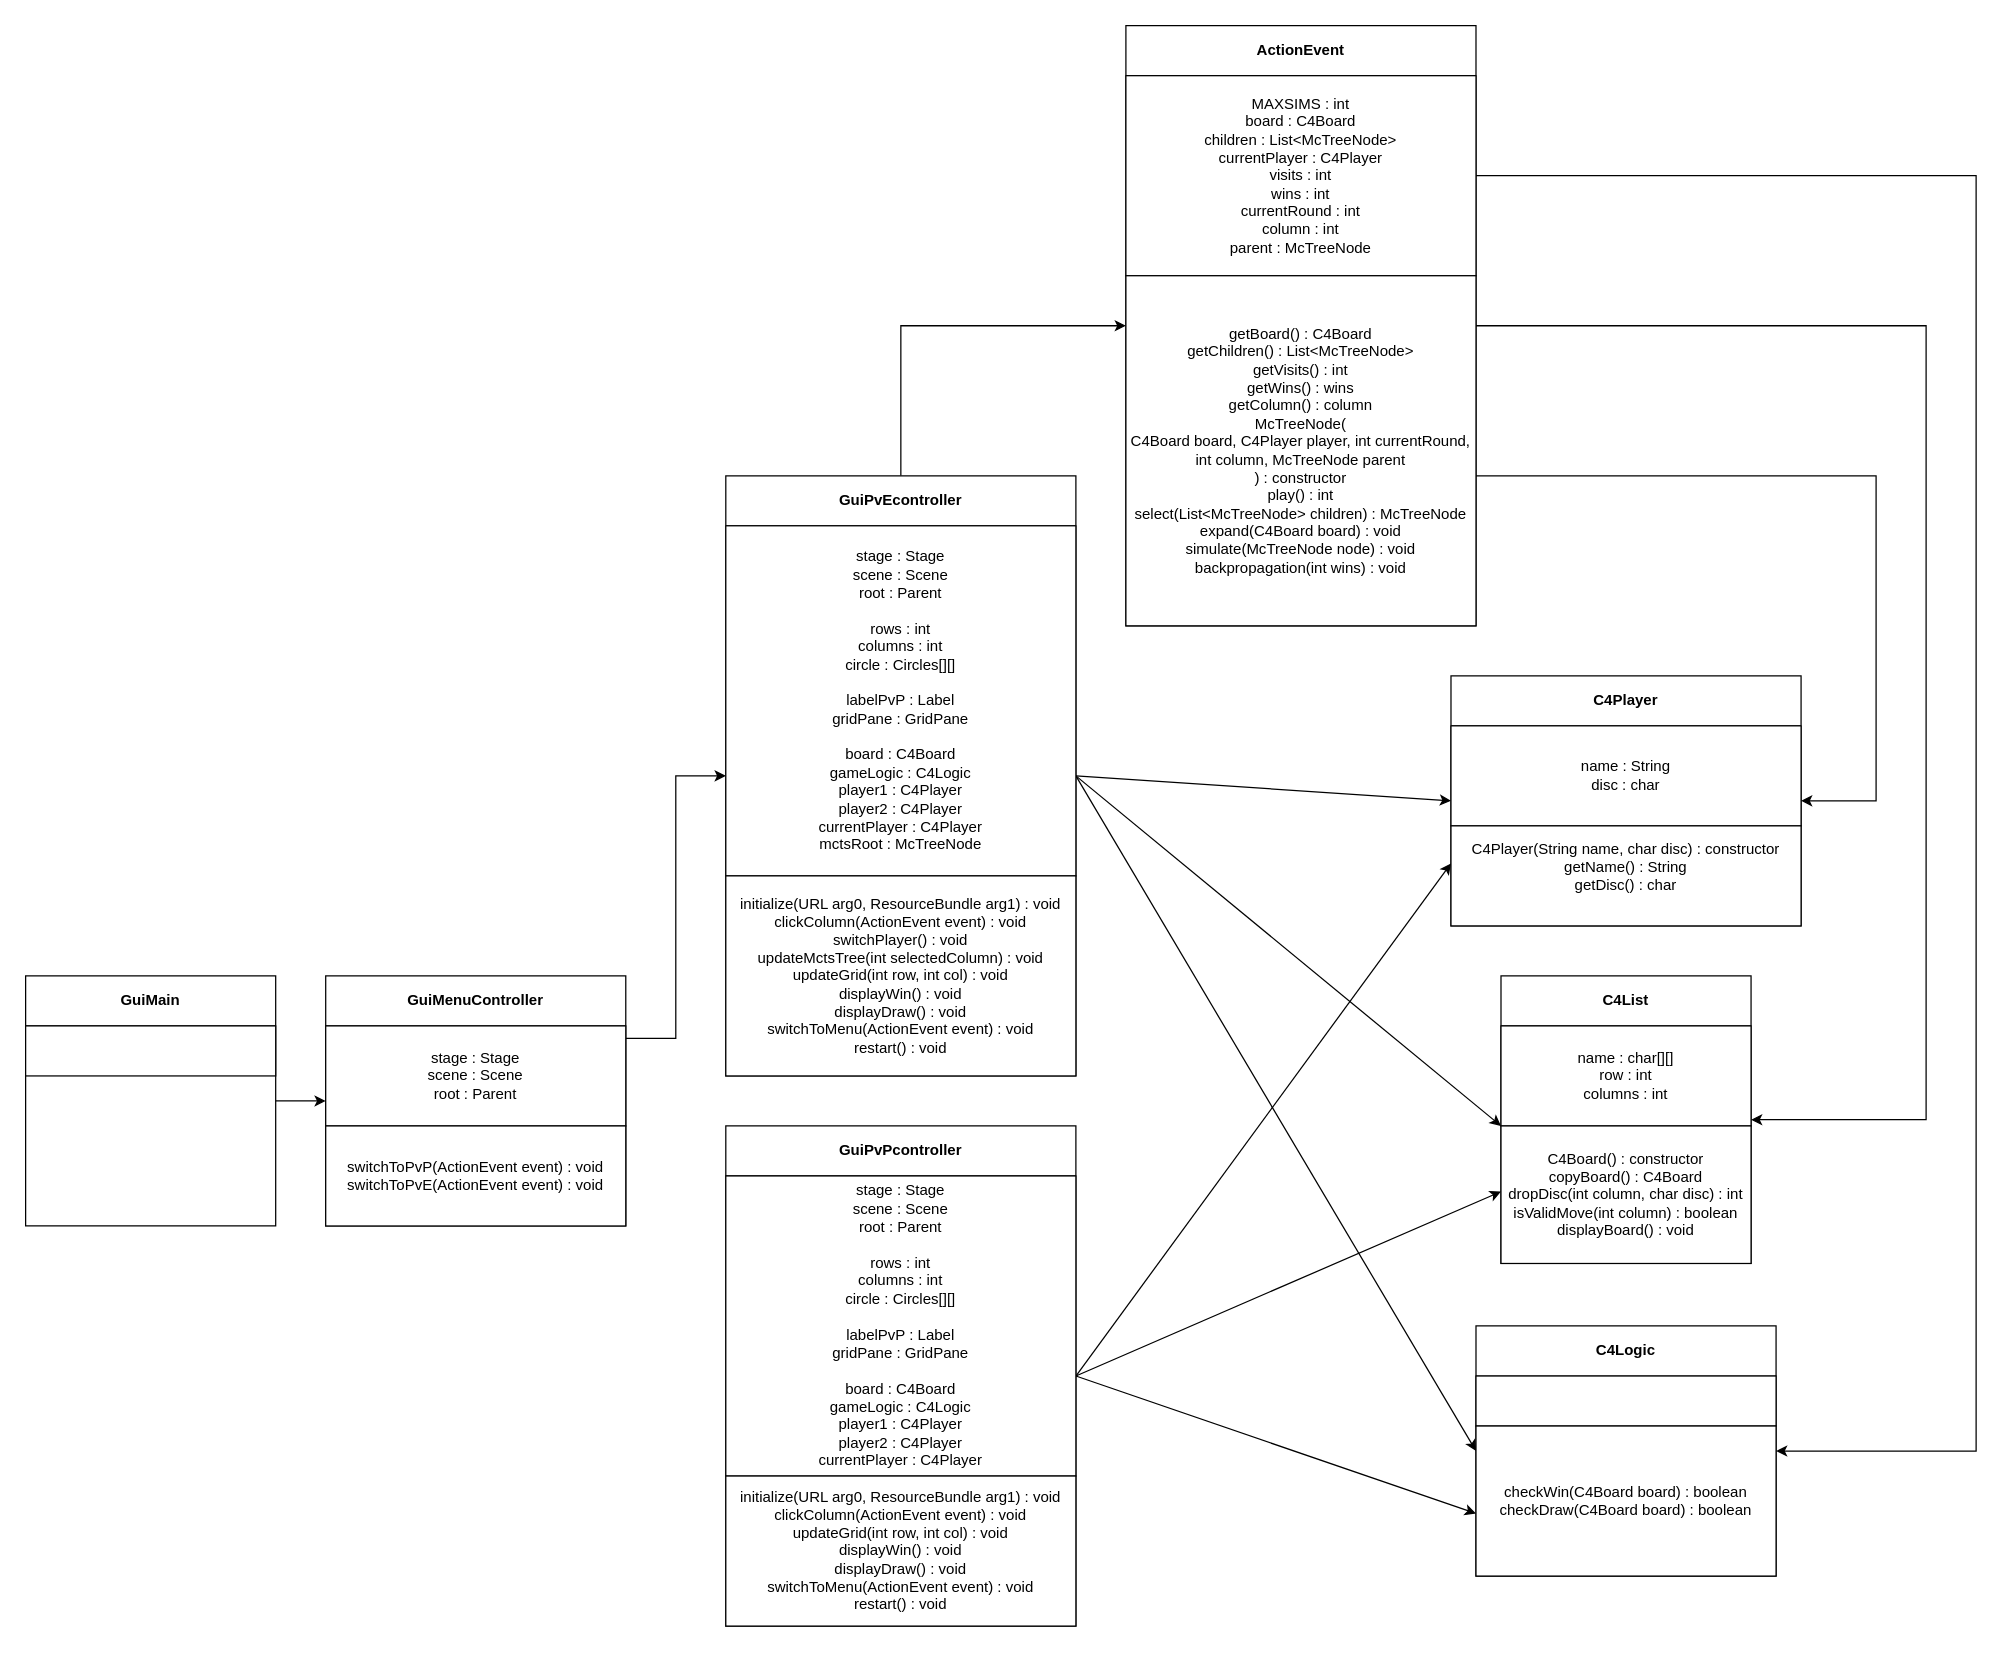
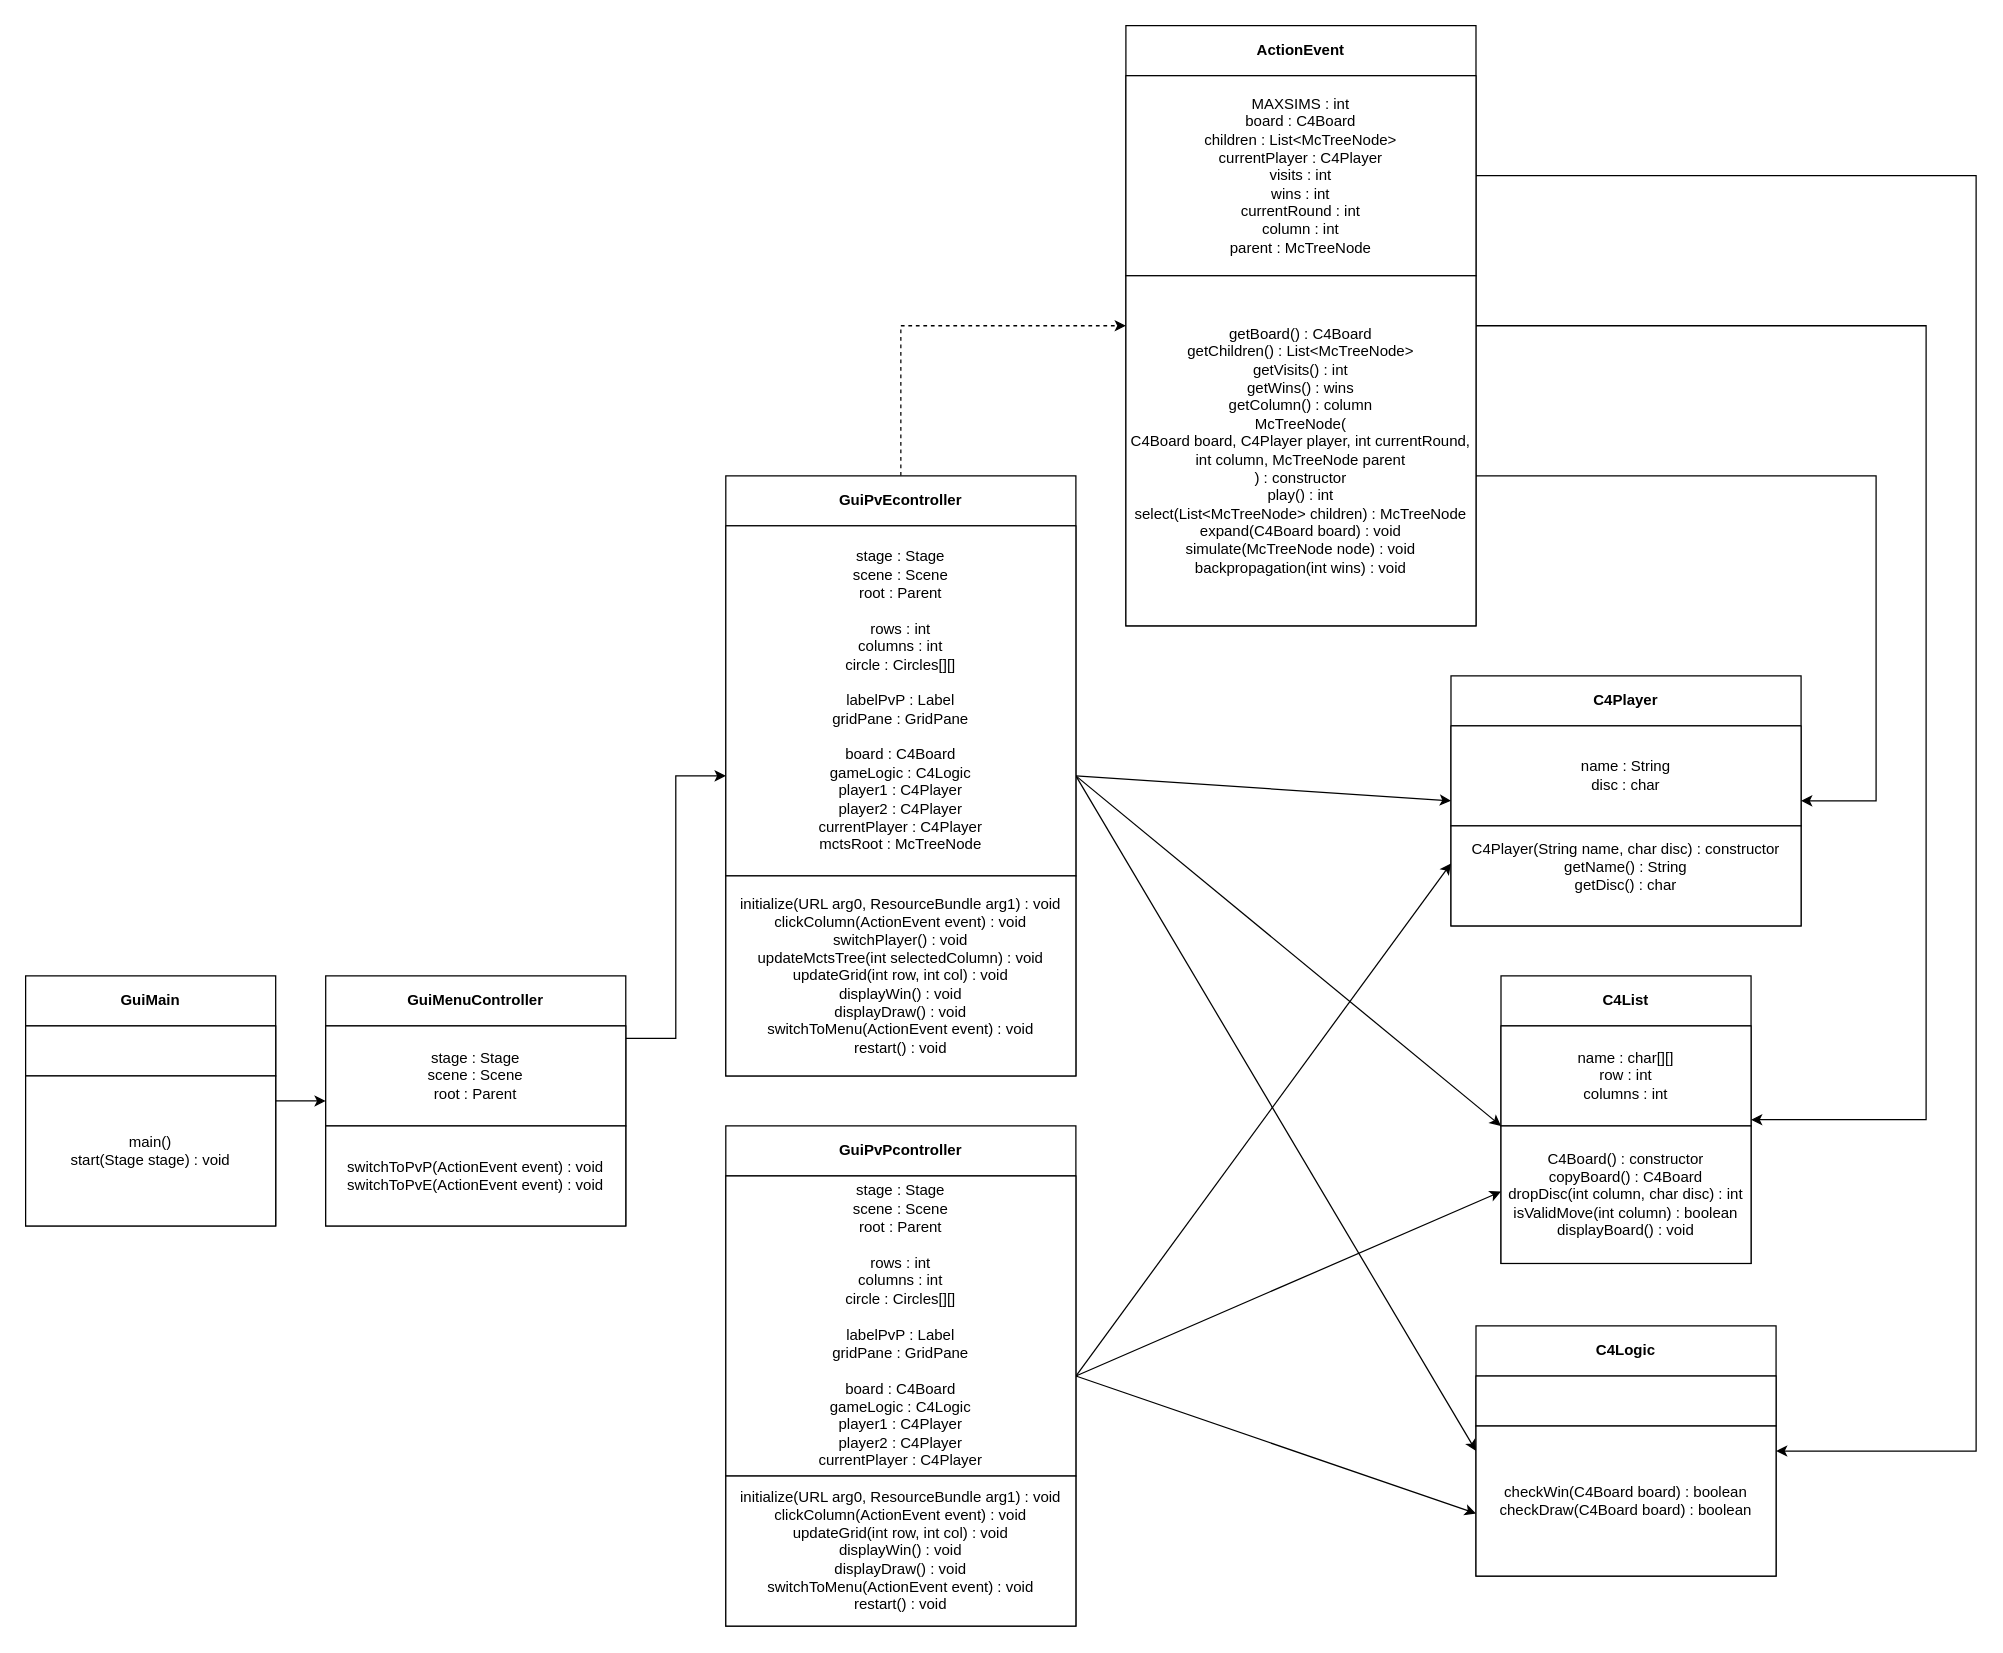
(936, 326) -> (936, 326)
none -> (151, 1151)
